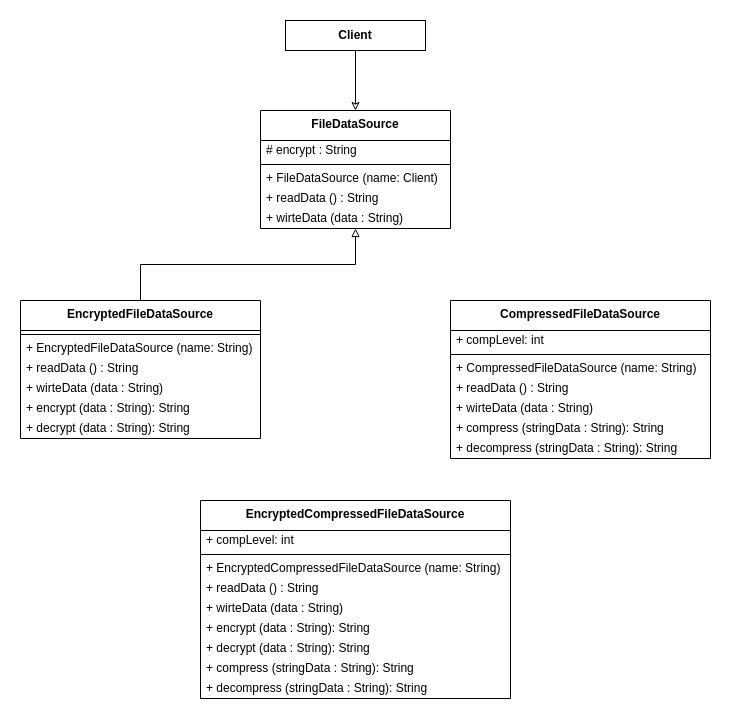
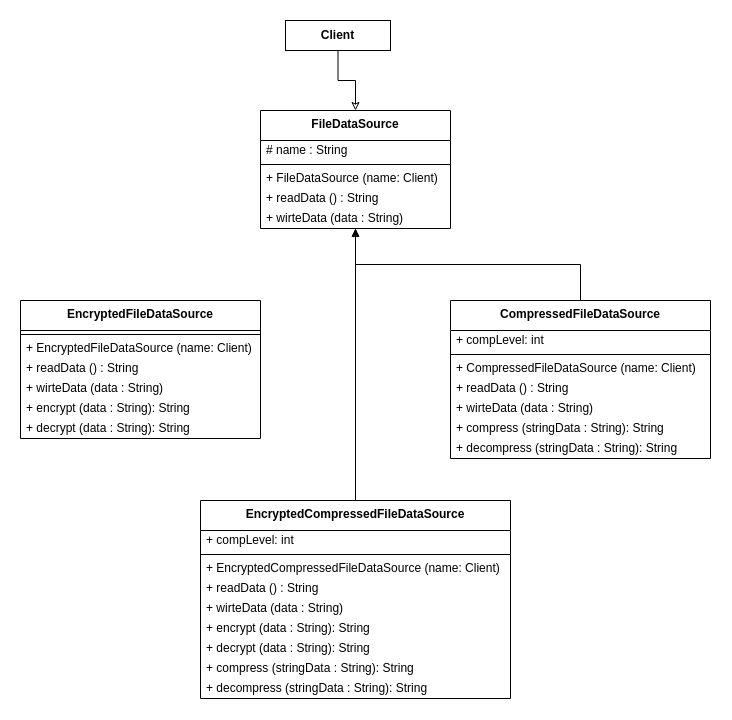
(356, 36) -> (338, 36)
(319, 151) -> (309, 151)
(229, 265) -> none
none -> (488, 265)
(142, 349) -> (142, 349)
(582, 369) -> (582, 369)
none -> (356, 383)
(357, 569) -> (357, 569)
